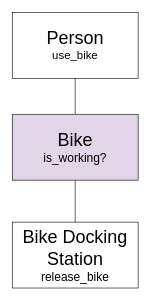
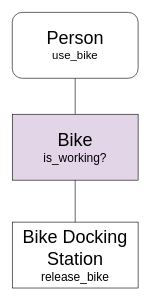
(75, 45) -> (75, 45)
